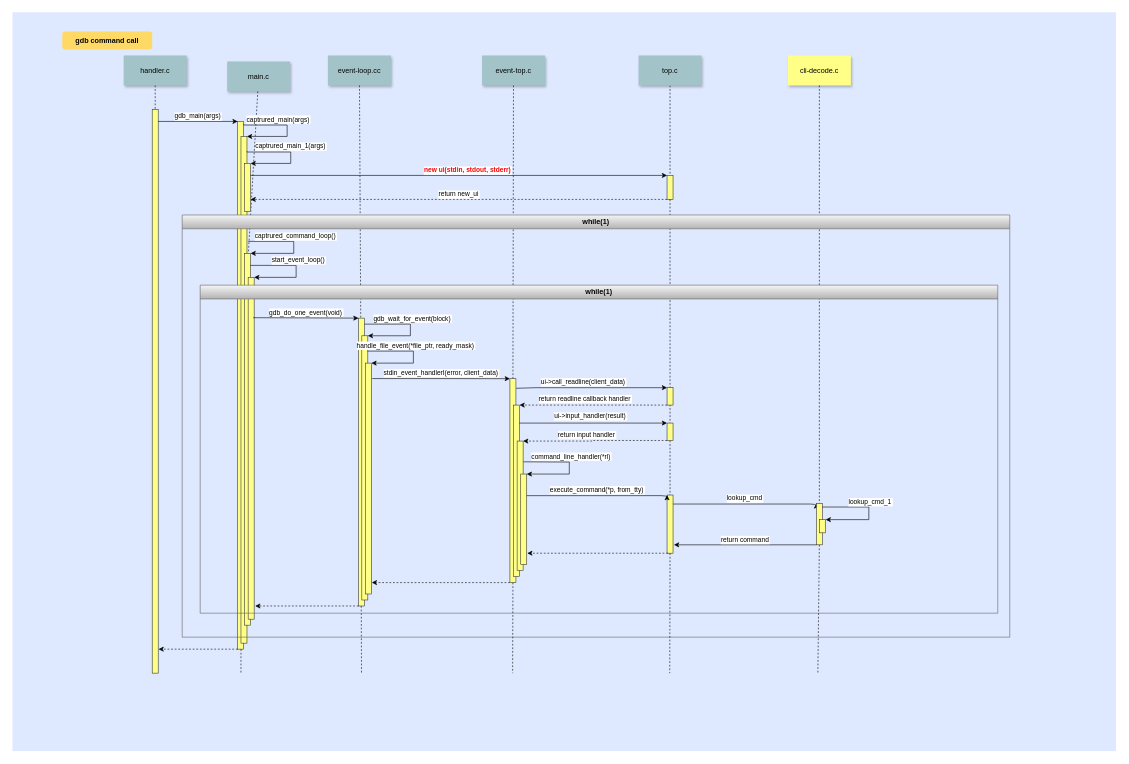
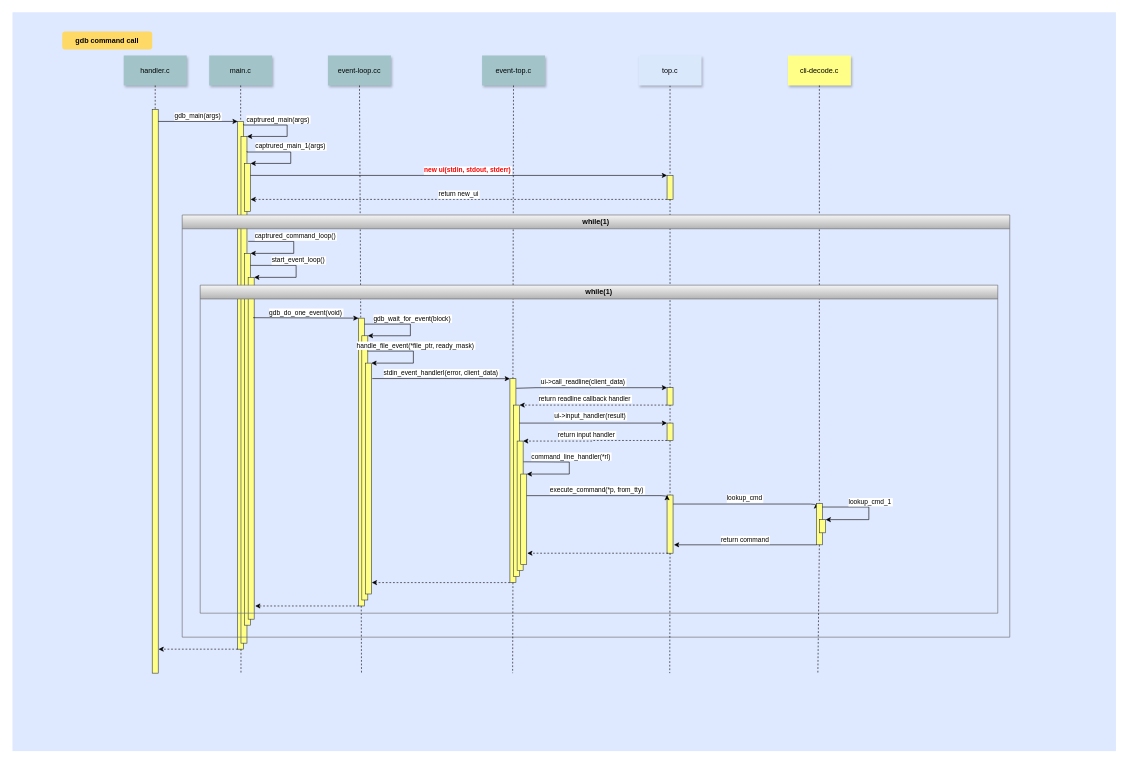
(670, 71) -> (670, 71)
(259, 77) -> (241, 71)
